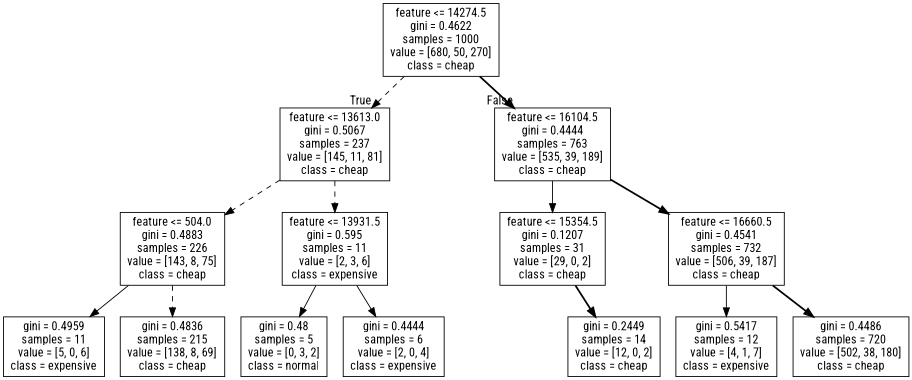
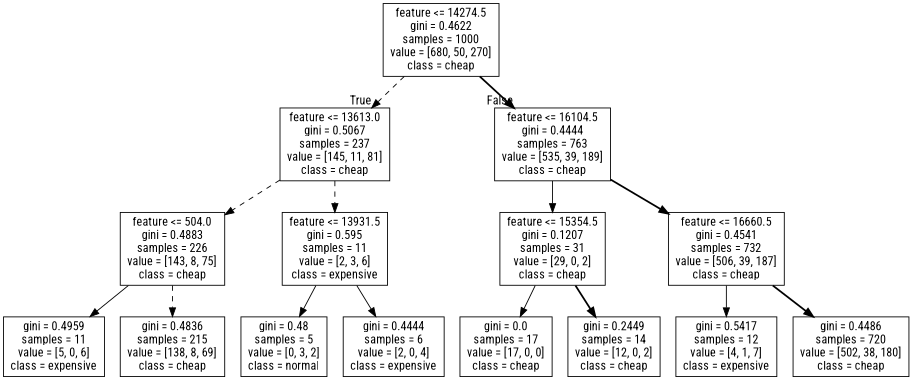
none -> (506, 347)
